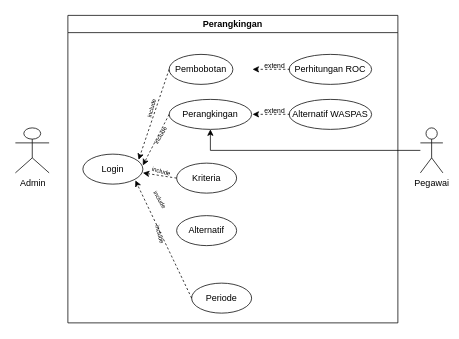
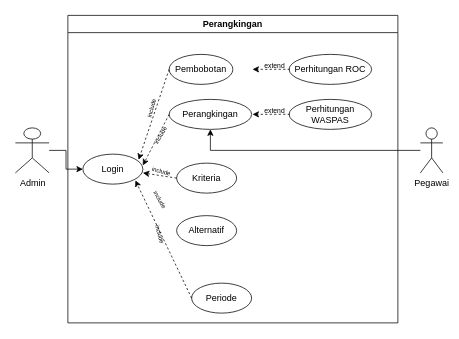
(330, 114) -> (330, 114)
none -> (59, 150)
